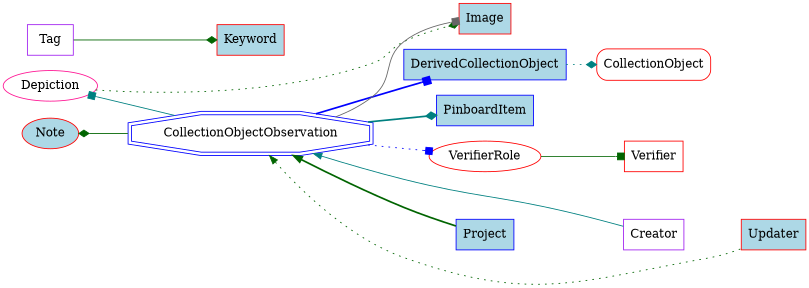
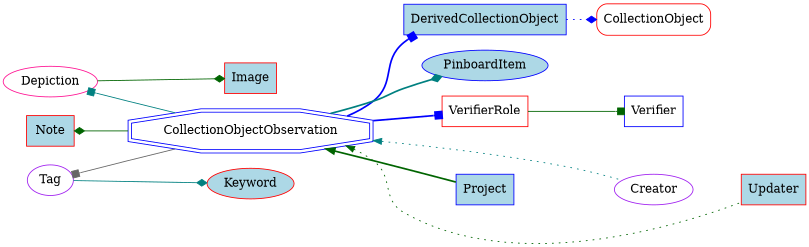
(50, 40) -> (50, 180)
(140, 40) -> (135, 182)
(251, 40) -> (251, 184)
(389, 65) -> (128, 161)
(576, 65) -> (576, 20)
(278, 85) -> (156, 80)
(485, 110) -> (485, 65)
(50, 133) -> (50, 131)
(396, 148) -> (403, 118)
(485, 156) -> (485, 111)
(654, 156) -> (654, 111)
(472, 194) -> (503, 156)
(654, 235) -> (654, 190)
